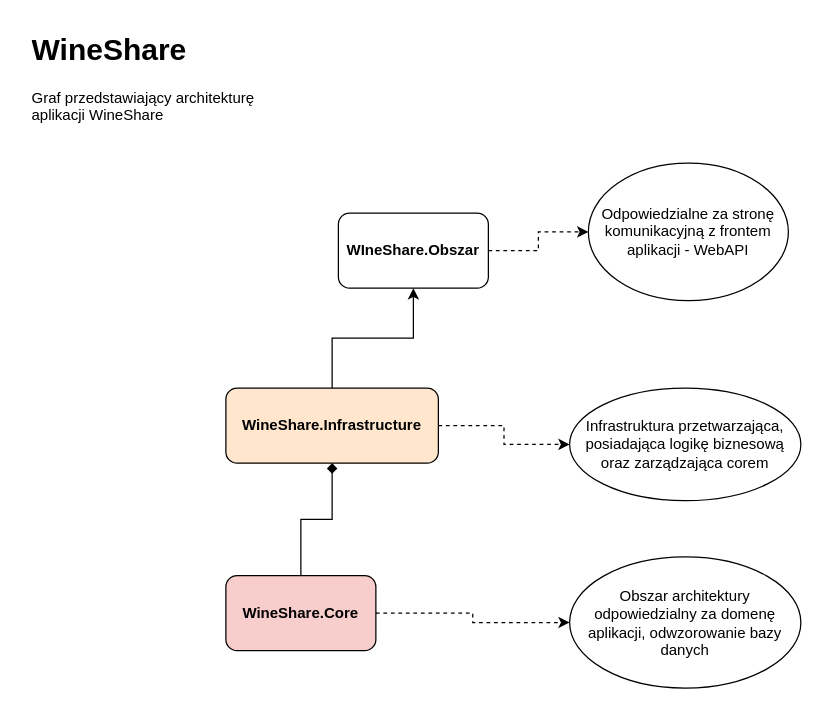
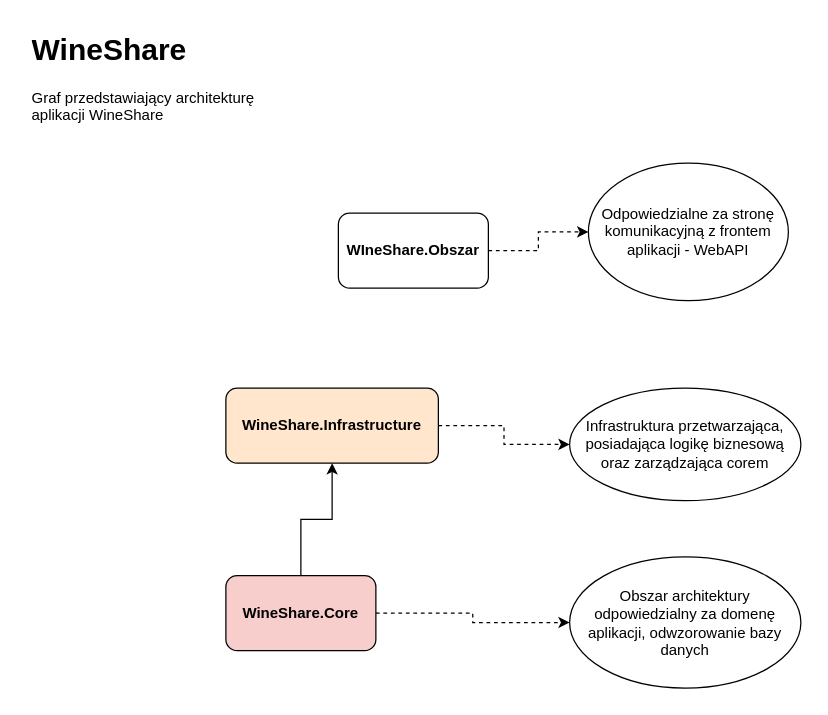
(368, 338) -> none
(332, 474) -> (332, 473)
